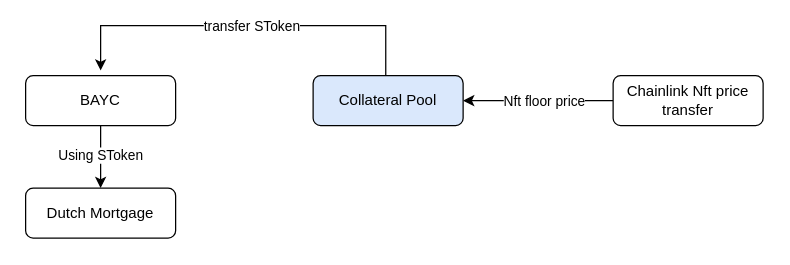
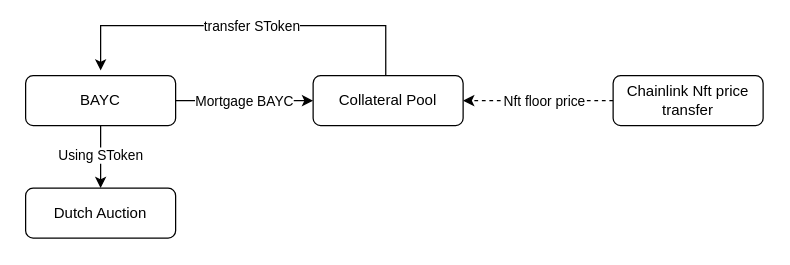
none -> (240, 101)
(388, 101) -> (388, 101)
(488, 101) -> (488, 101)
(101, 213) -> (101, 213)
